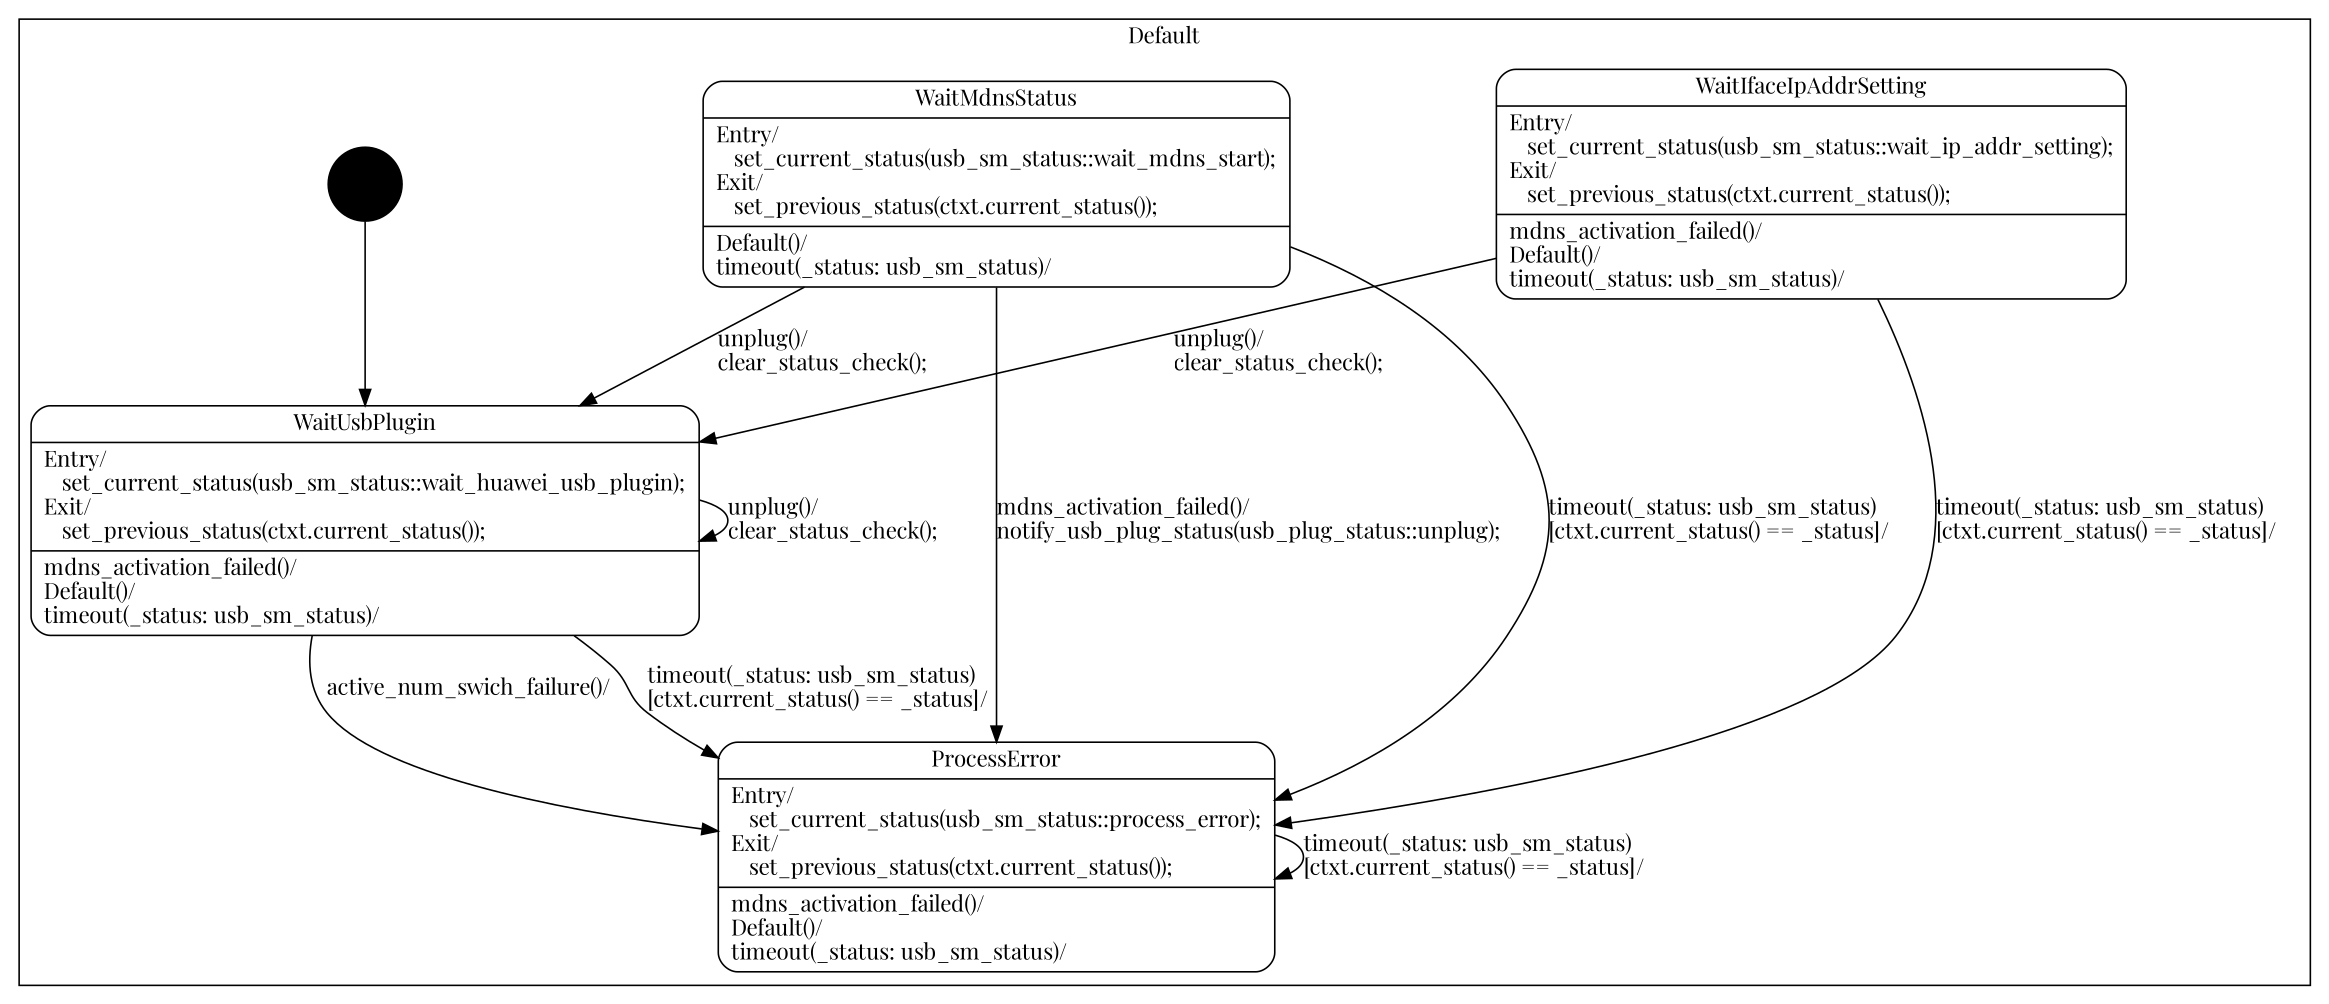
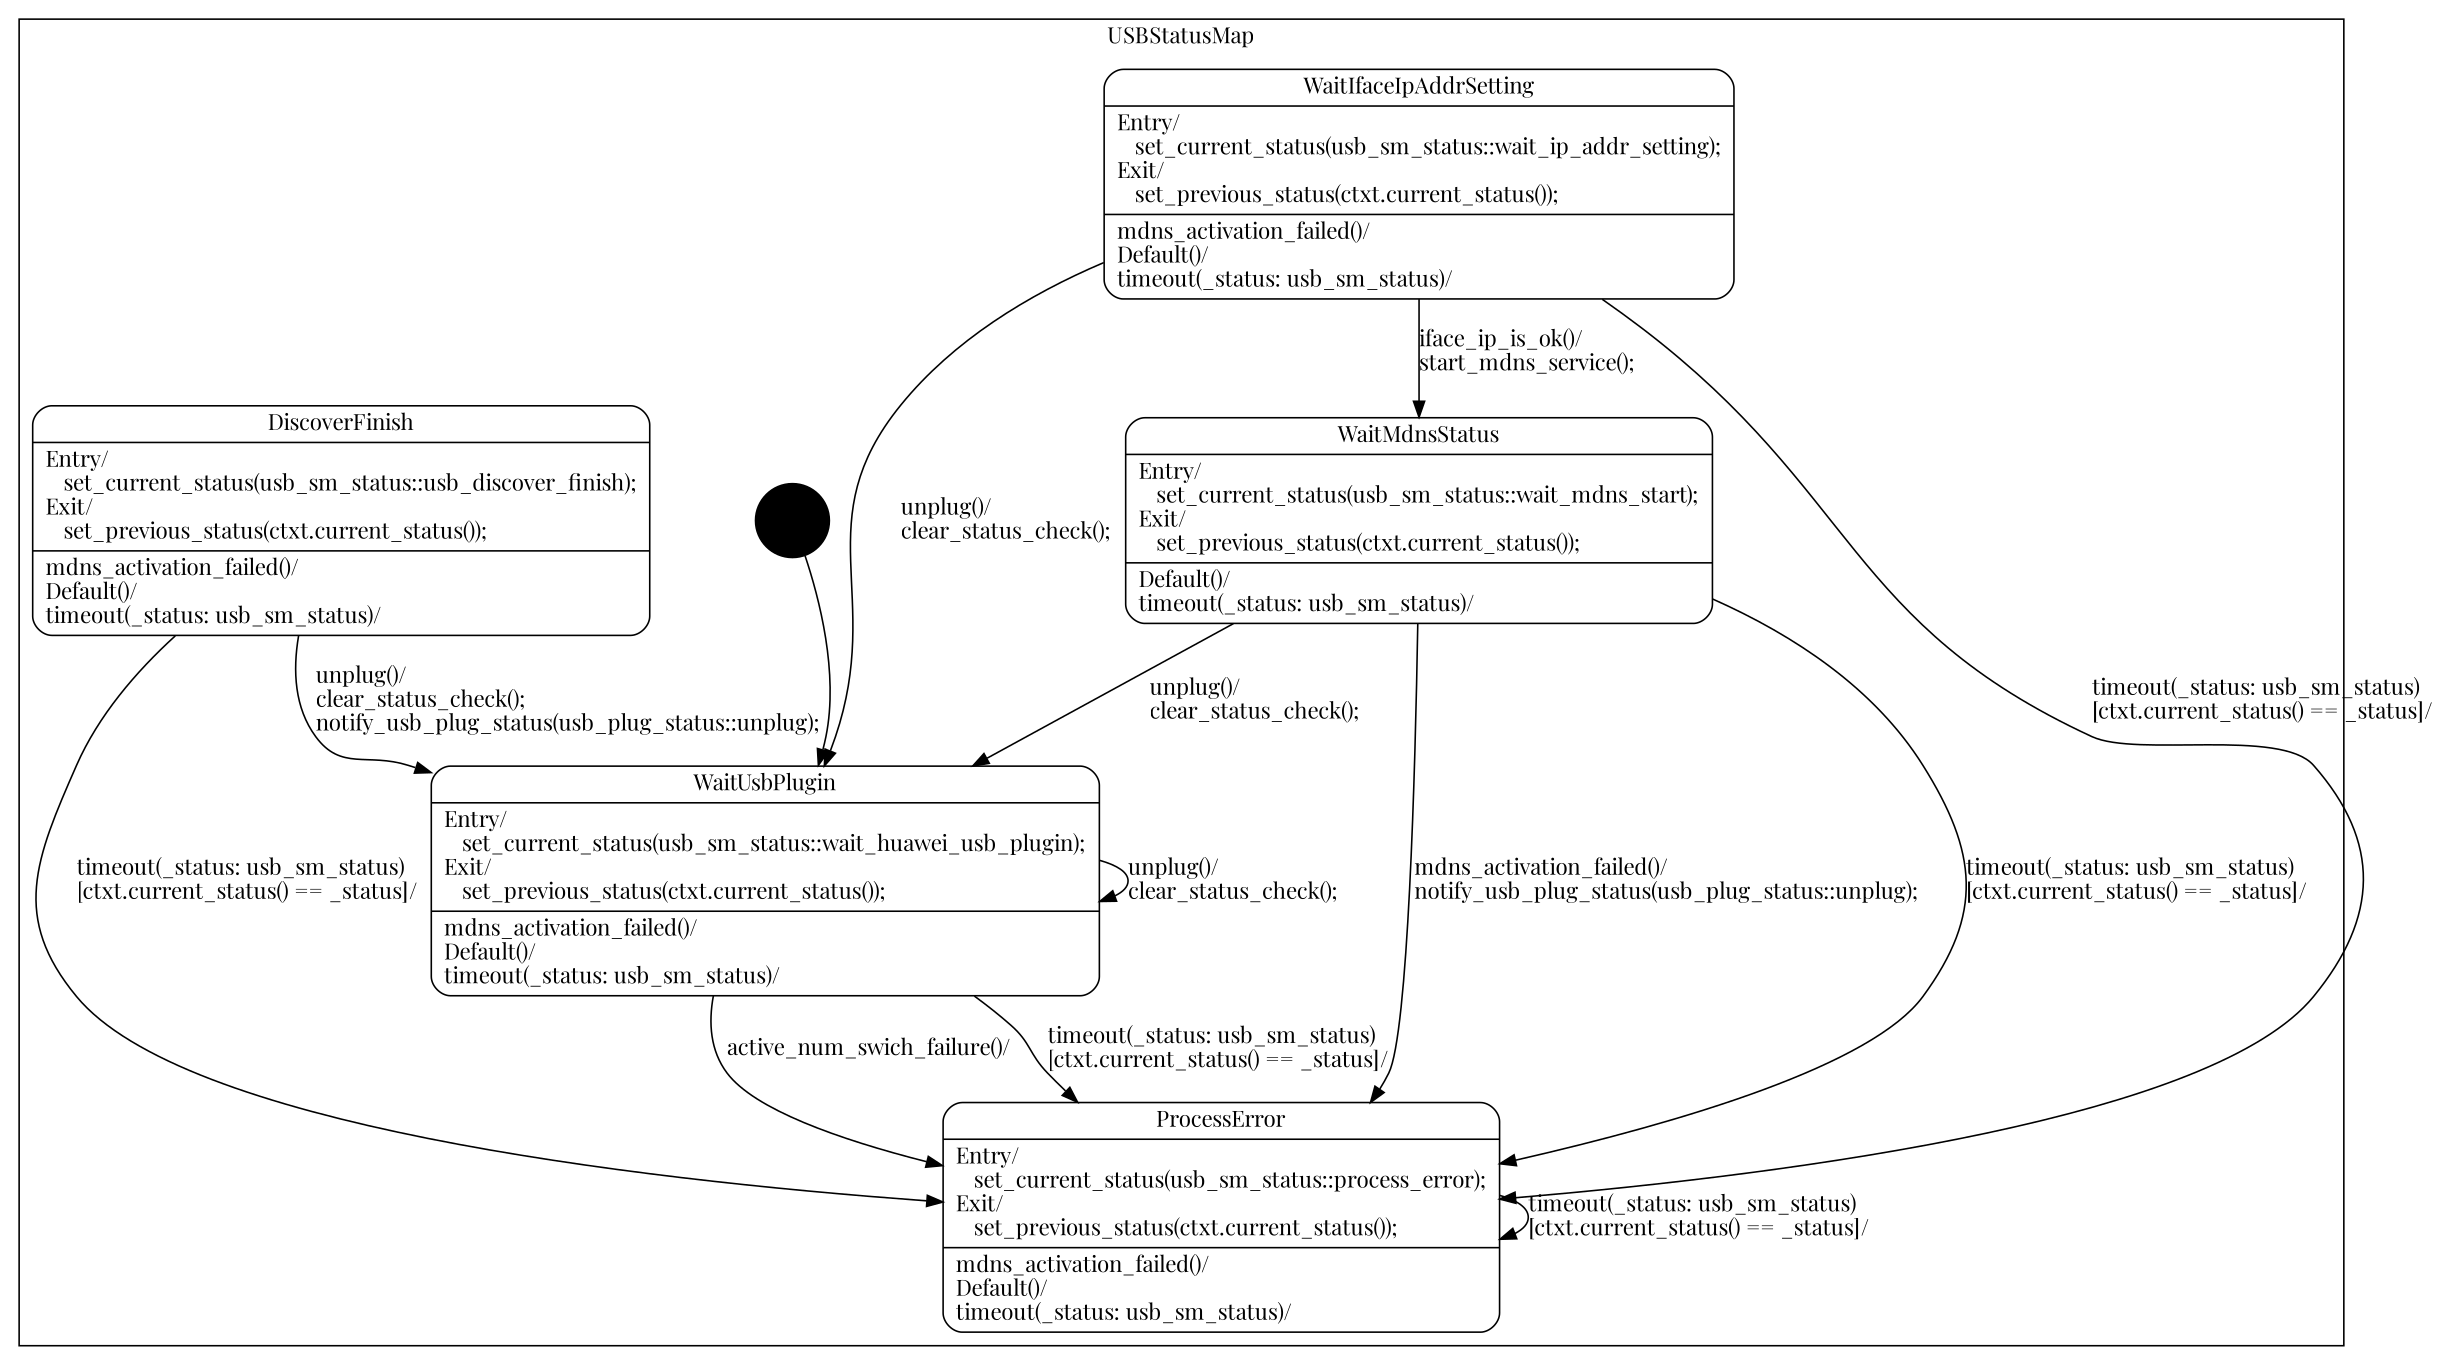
(1165, 37) -> (1181, 37)
none -> (1419, 350)
none -> (341, 521)
